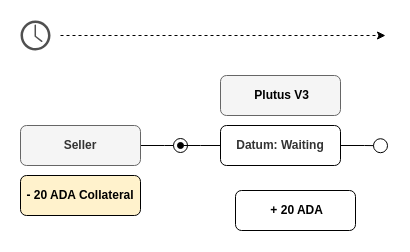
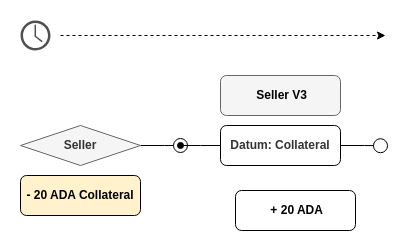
(281, 96) -> (281, 96)
(81, 146) -> (81, 146)
(281, 146) -> (281, 146)
